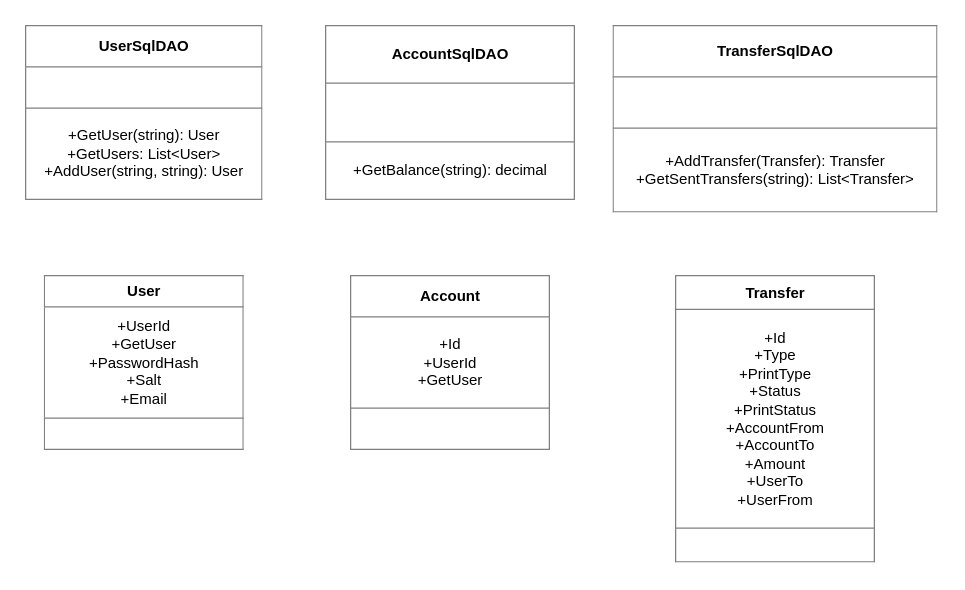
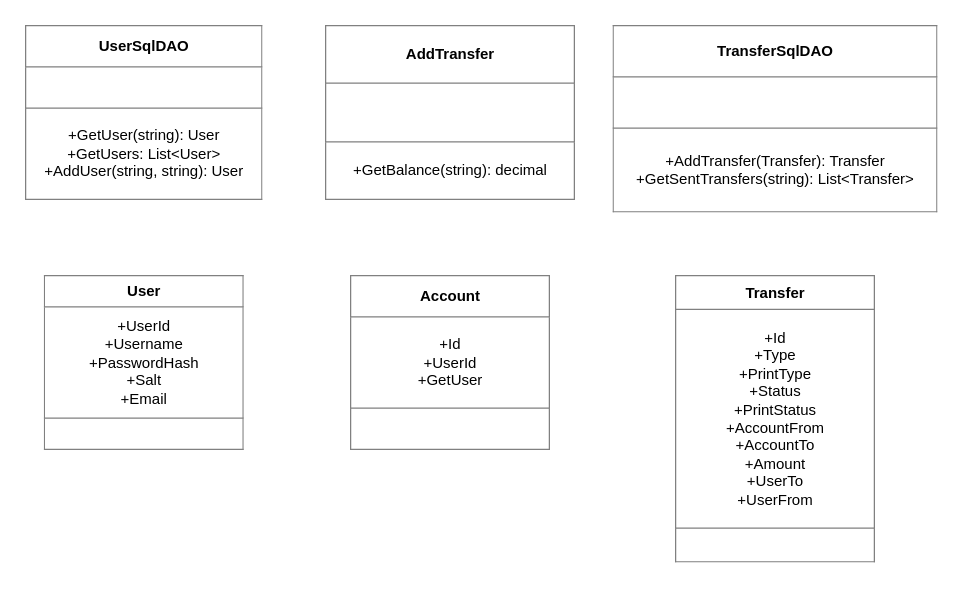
(432, 44) -> (432, 44)
(99, 330) -> (99, 330)
